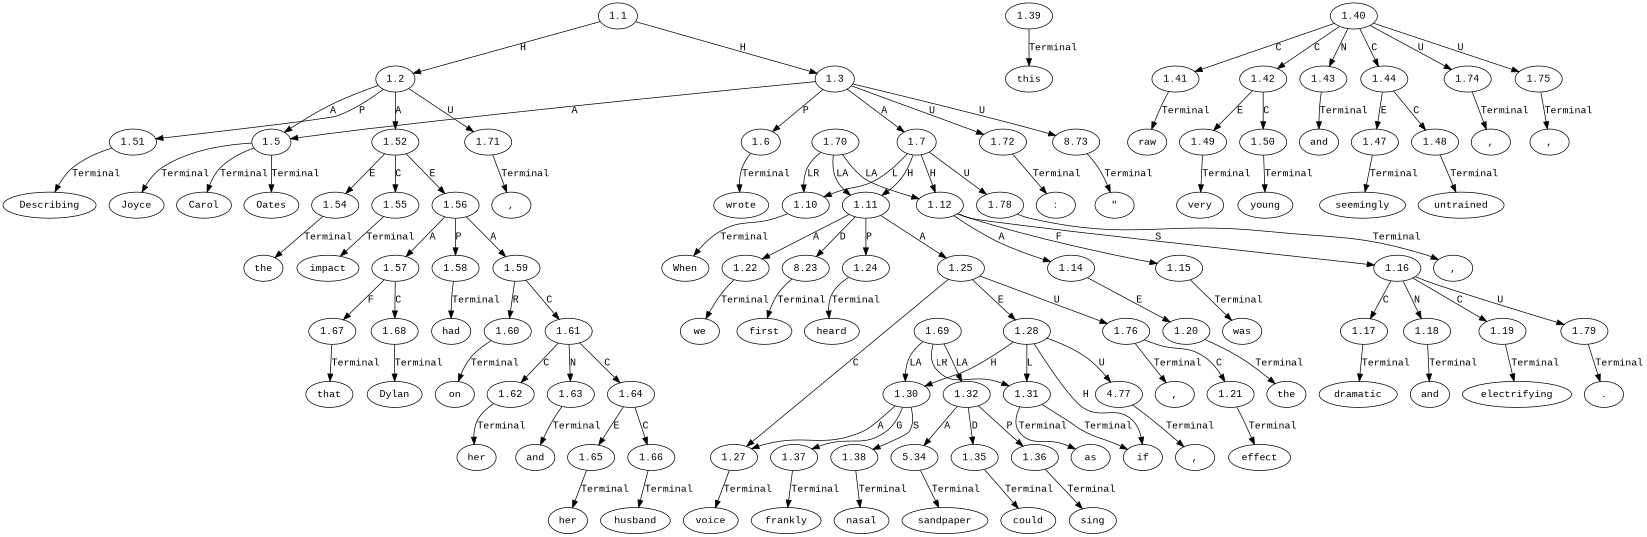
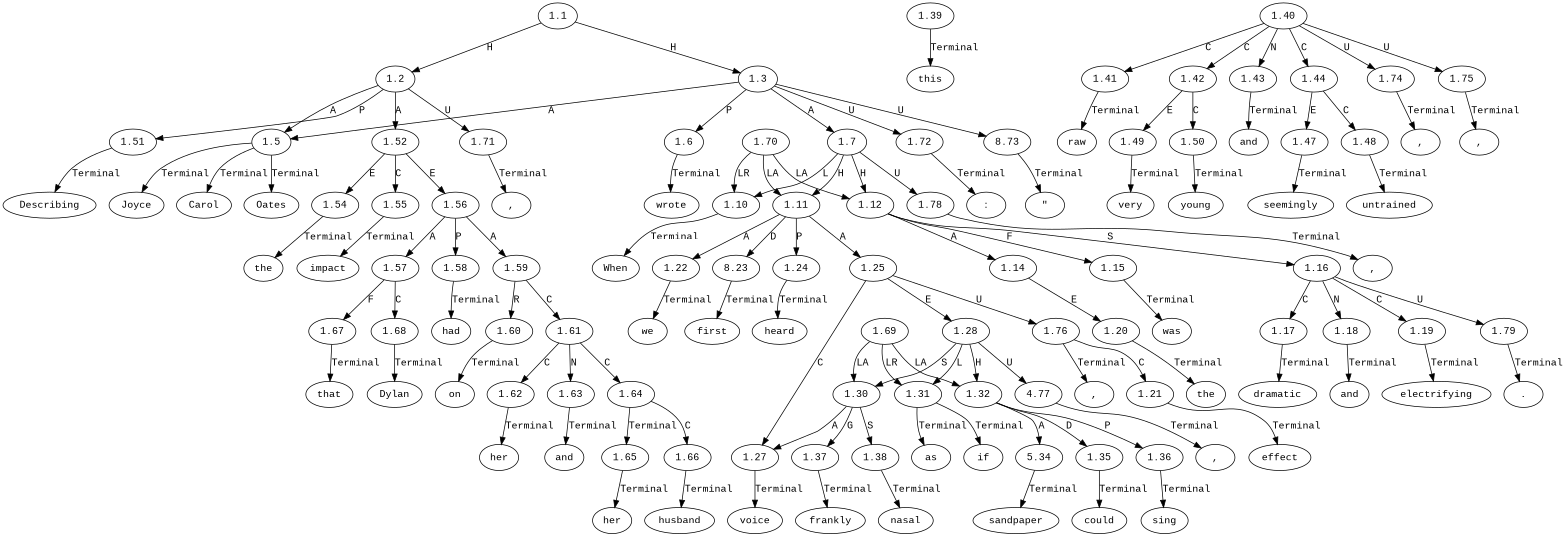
(994, 363) -> (945, 363)
(1080, 405) -> (974, 359)
(617, 426) -> (653, 426)
